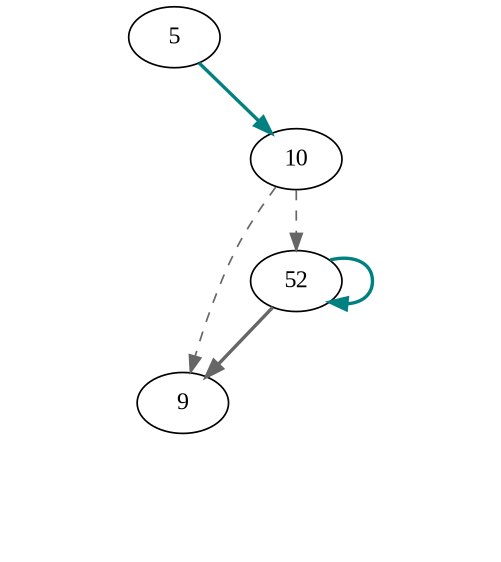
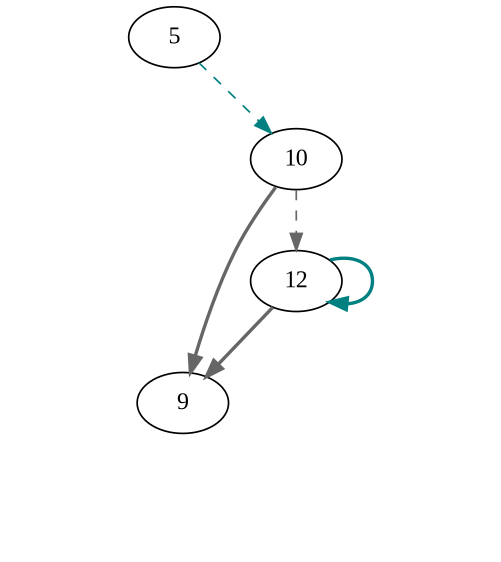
(229, 92) -> (229, 92)
(227, 268) -> (227, 268)
(296, 281) -> (296, 281)
